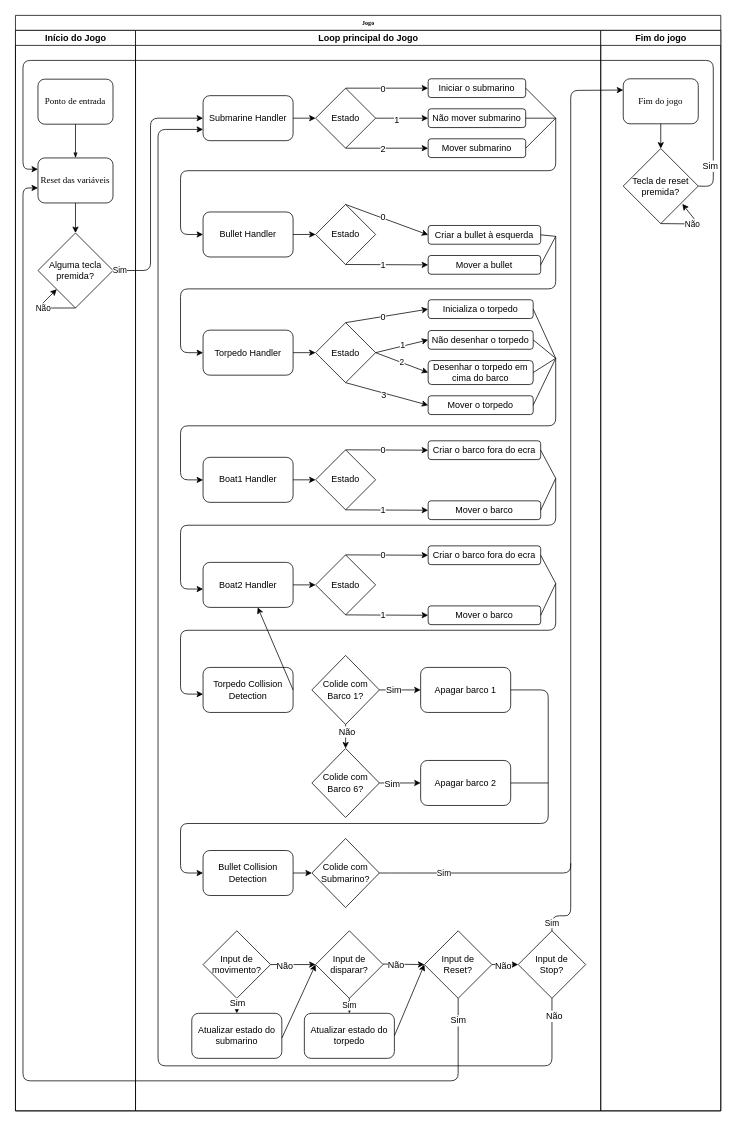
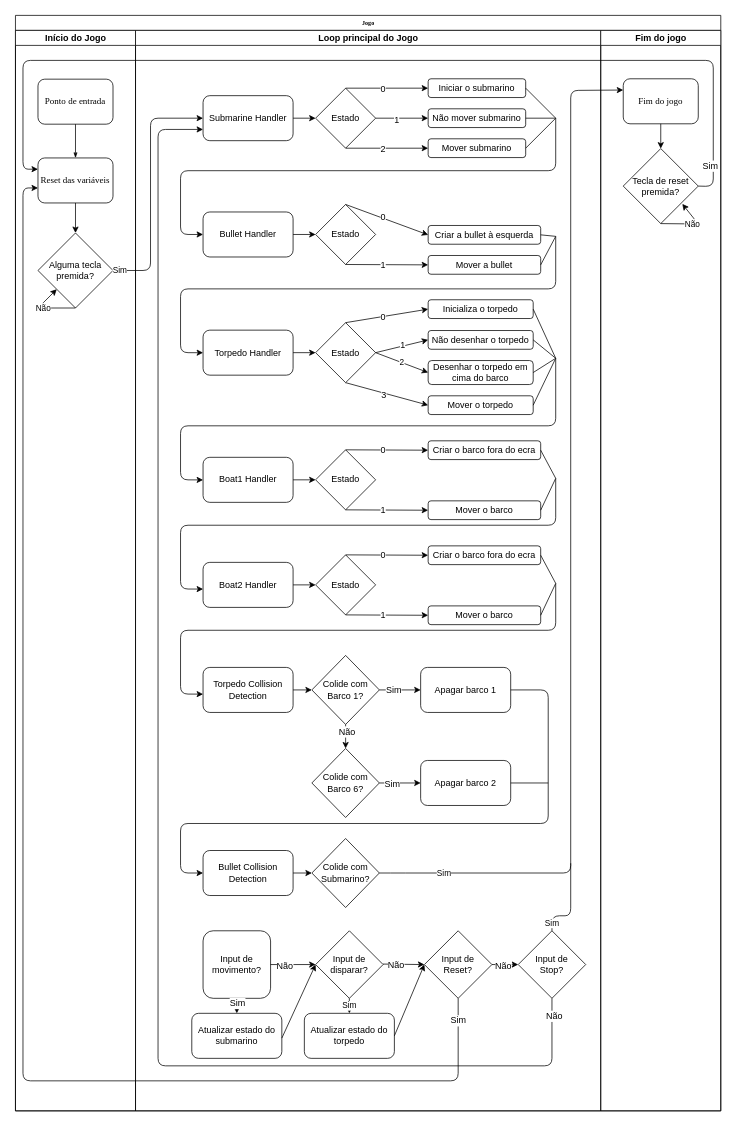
(276, 650) -> (305, 690)
(237, 964) -> (237, 964)
